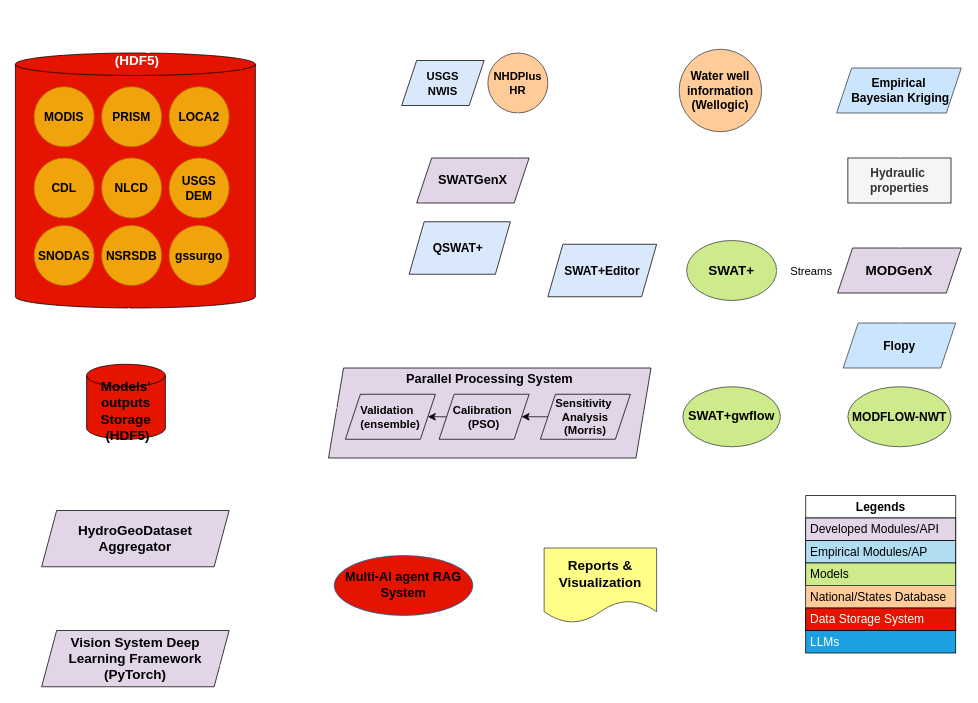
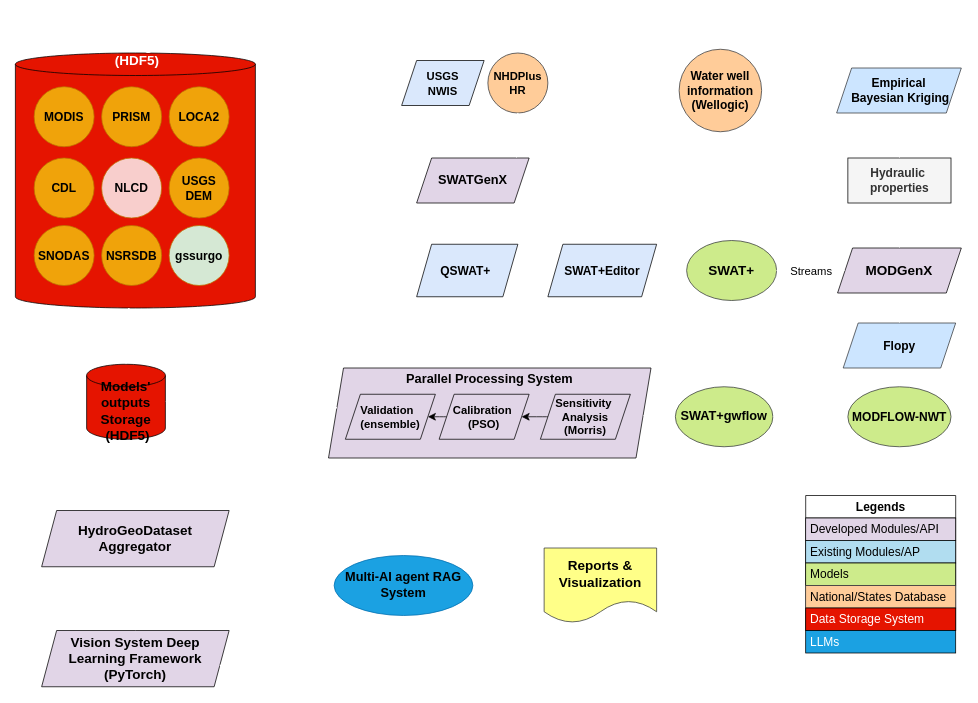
(132, 188) -> (132, 188)
(460, 248) -> (467, 270)
(199, 255) -> (199, 255)
(732, 417) -> (724, 417)
(870, 552) -> (868, 552)
(404, 585) -> (404, 585)
